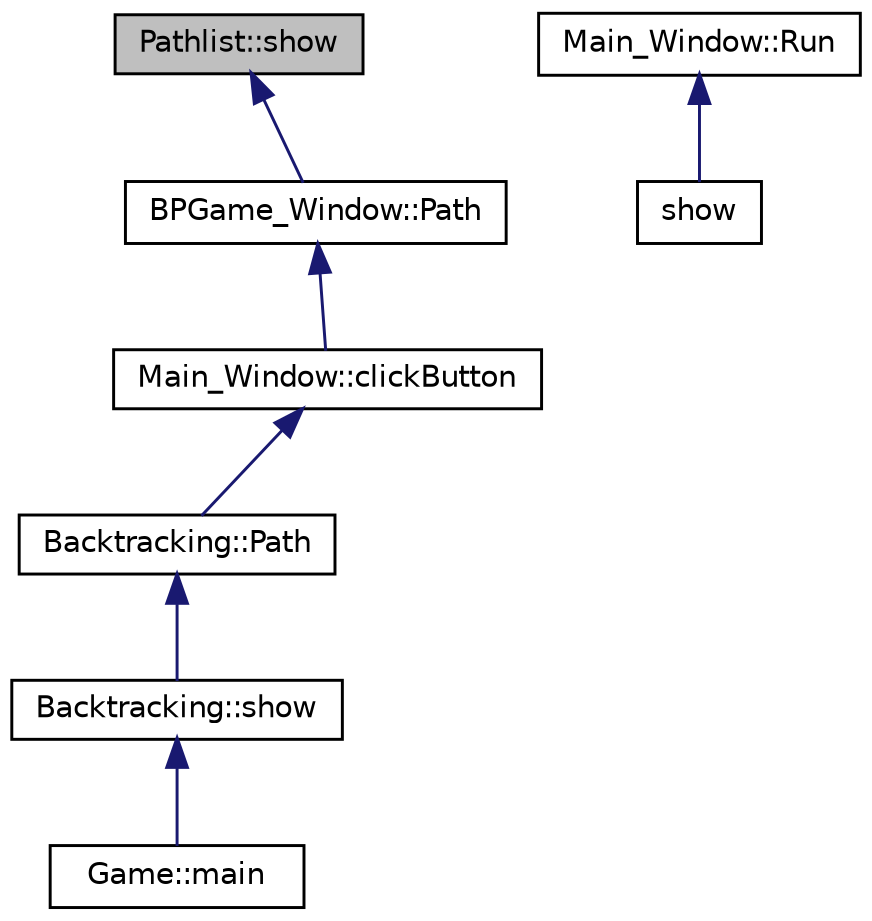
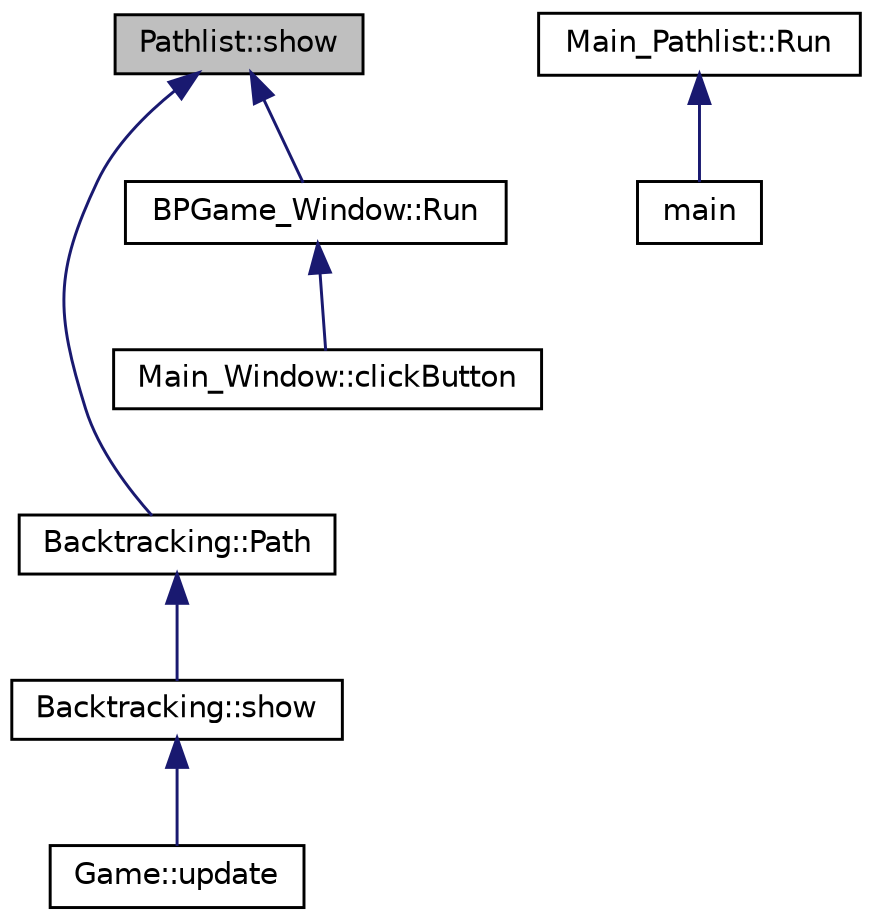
(699, 44) -> (699, 44)
(316, 212) -> (316, 212)
(699, 212) -> (699, 212)
(242, 473) -> (64, 297)
(177, 877) -> (177, 877)
